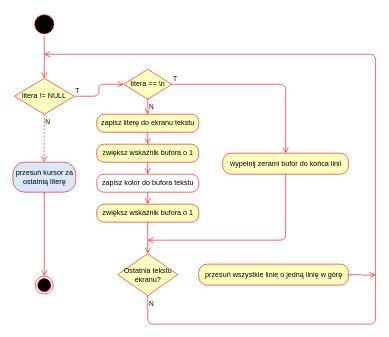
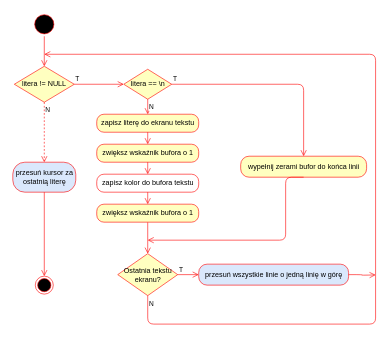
(44, 96) -> (44, 84)
(286, 164) -> (304, 167)
none -> (187, 275)
(274, 275) -> (274, 275)
